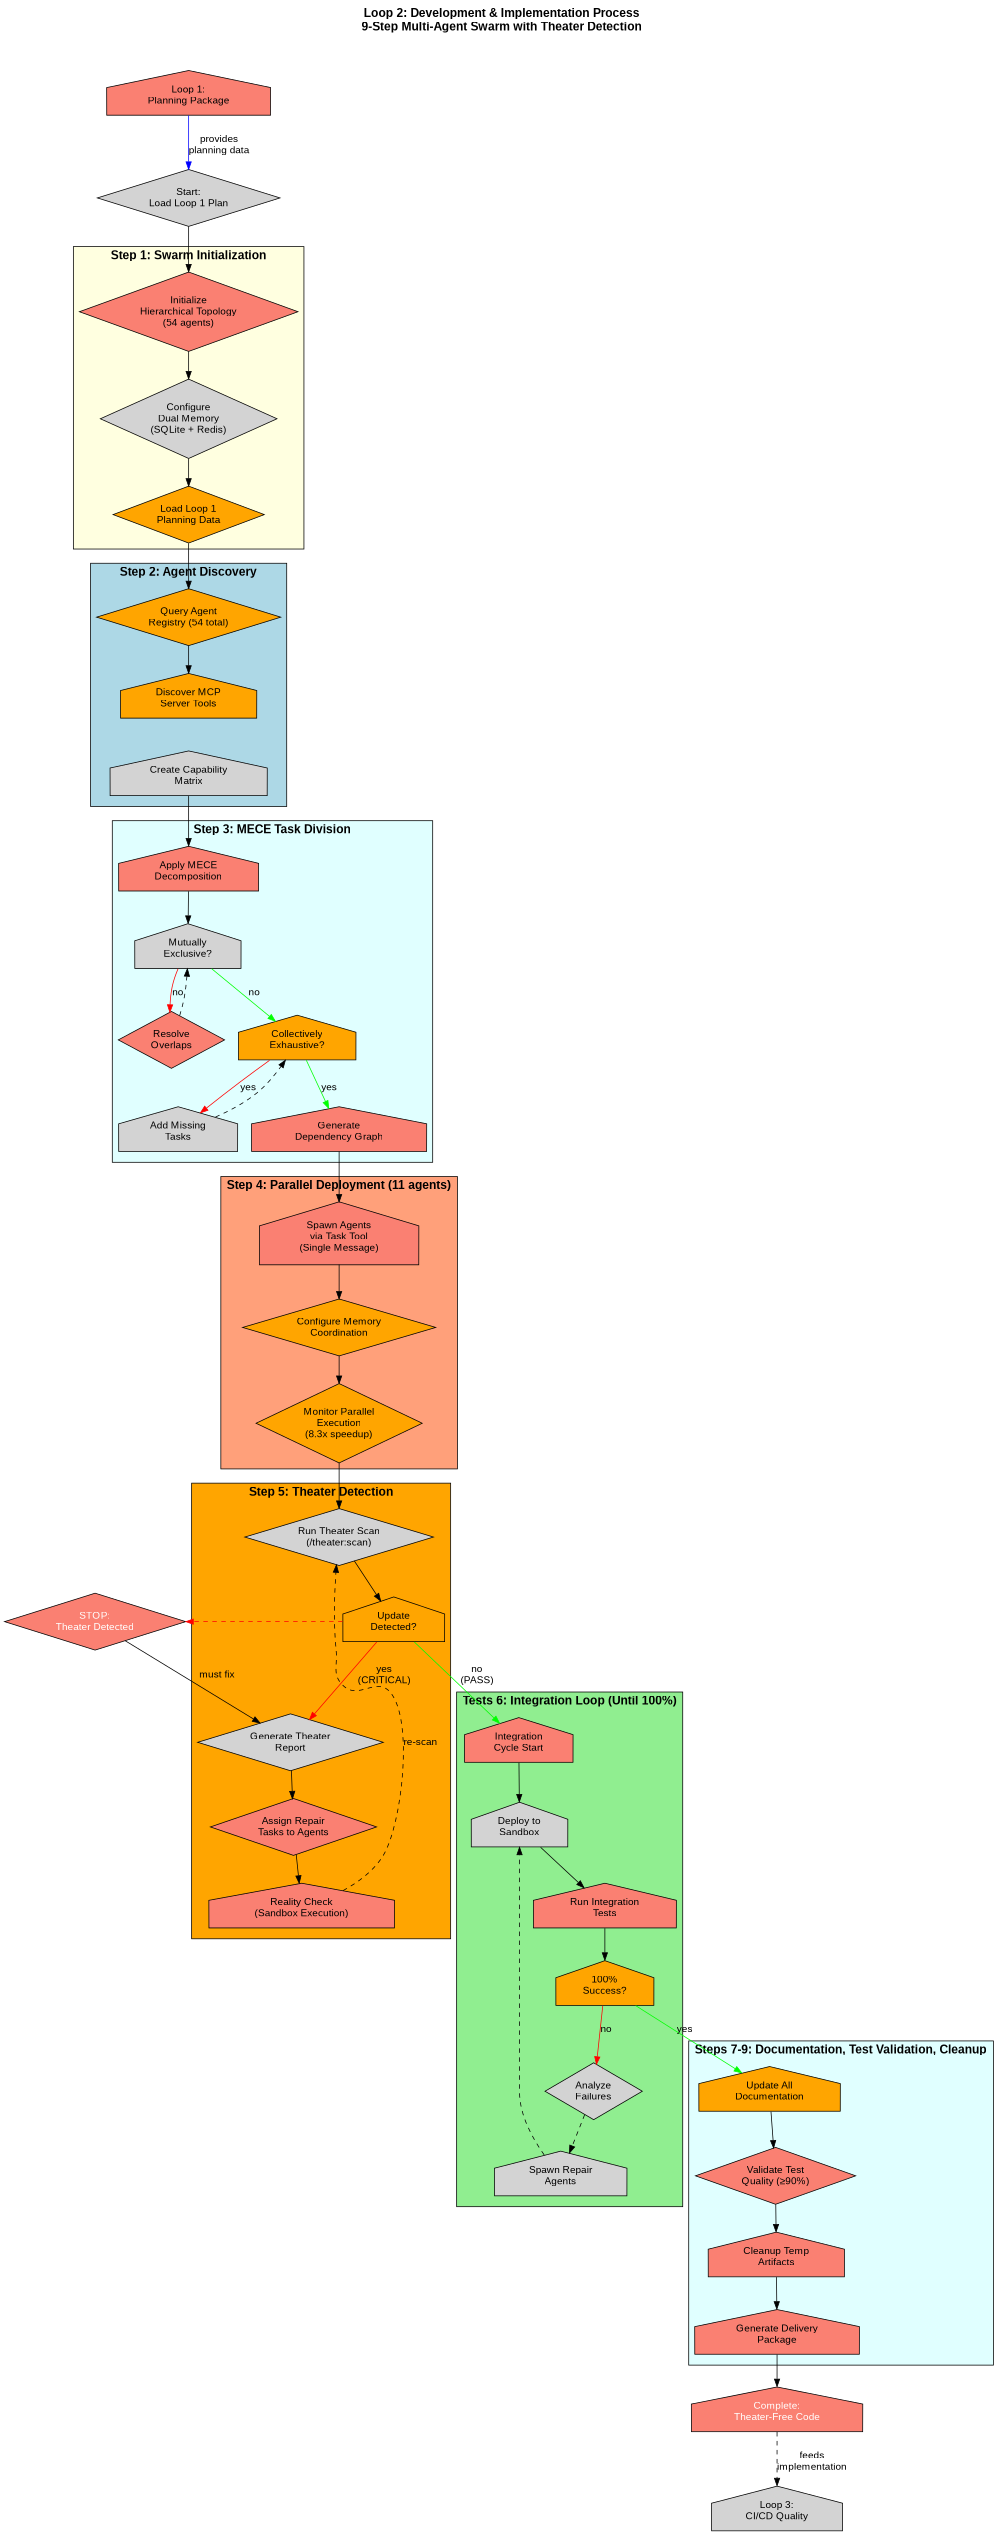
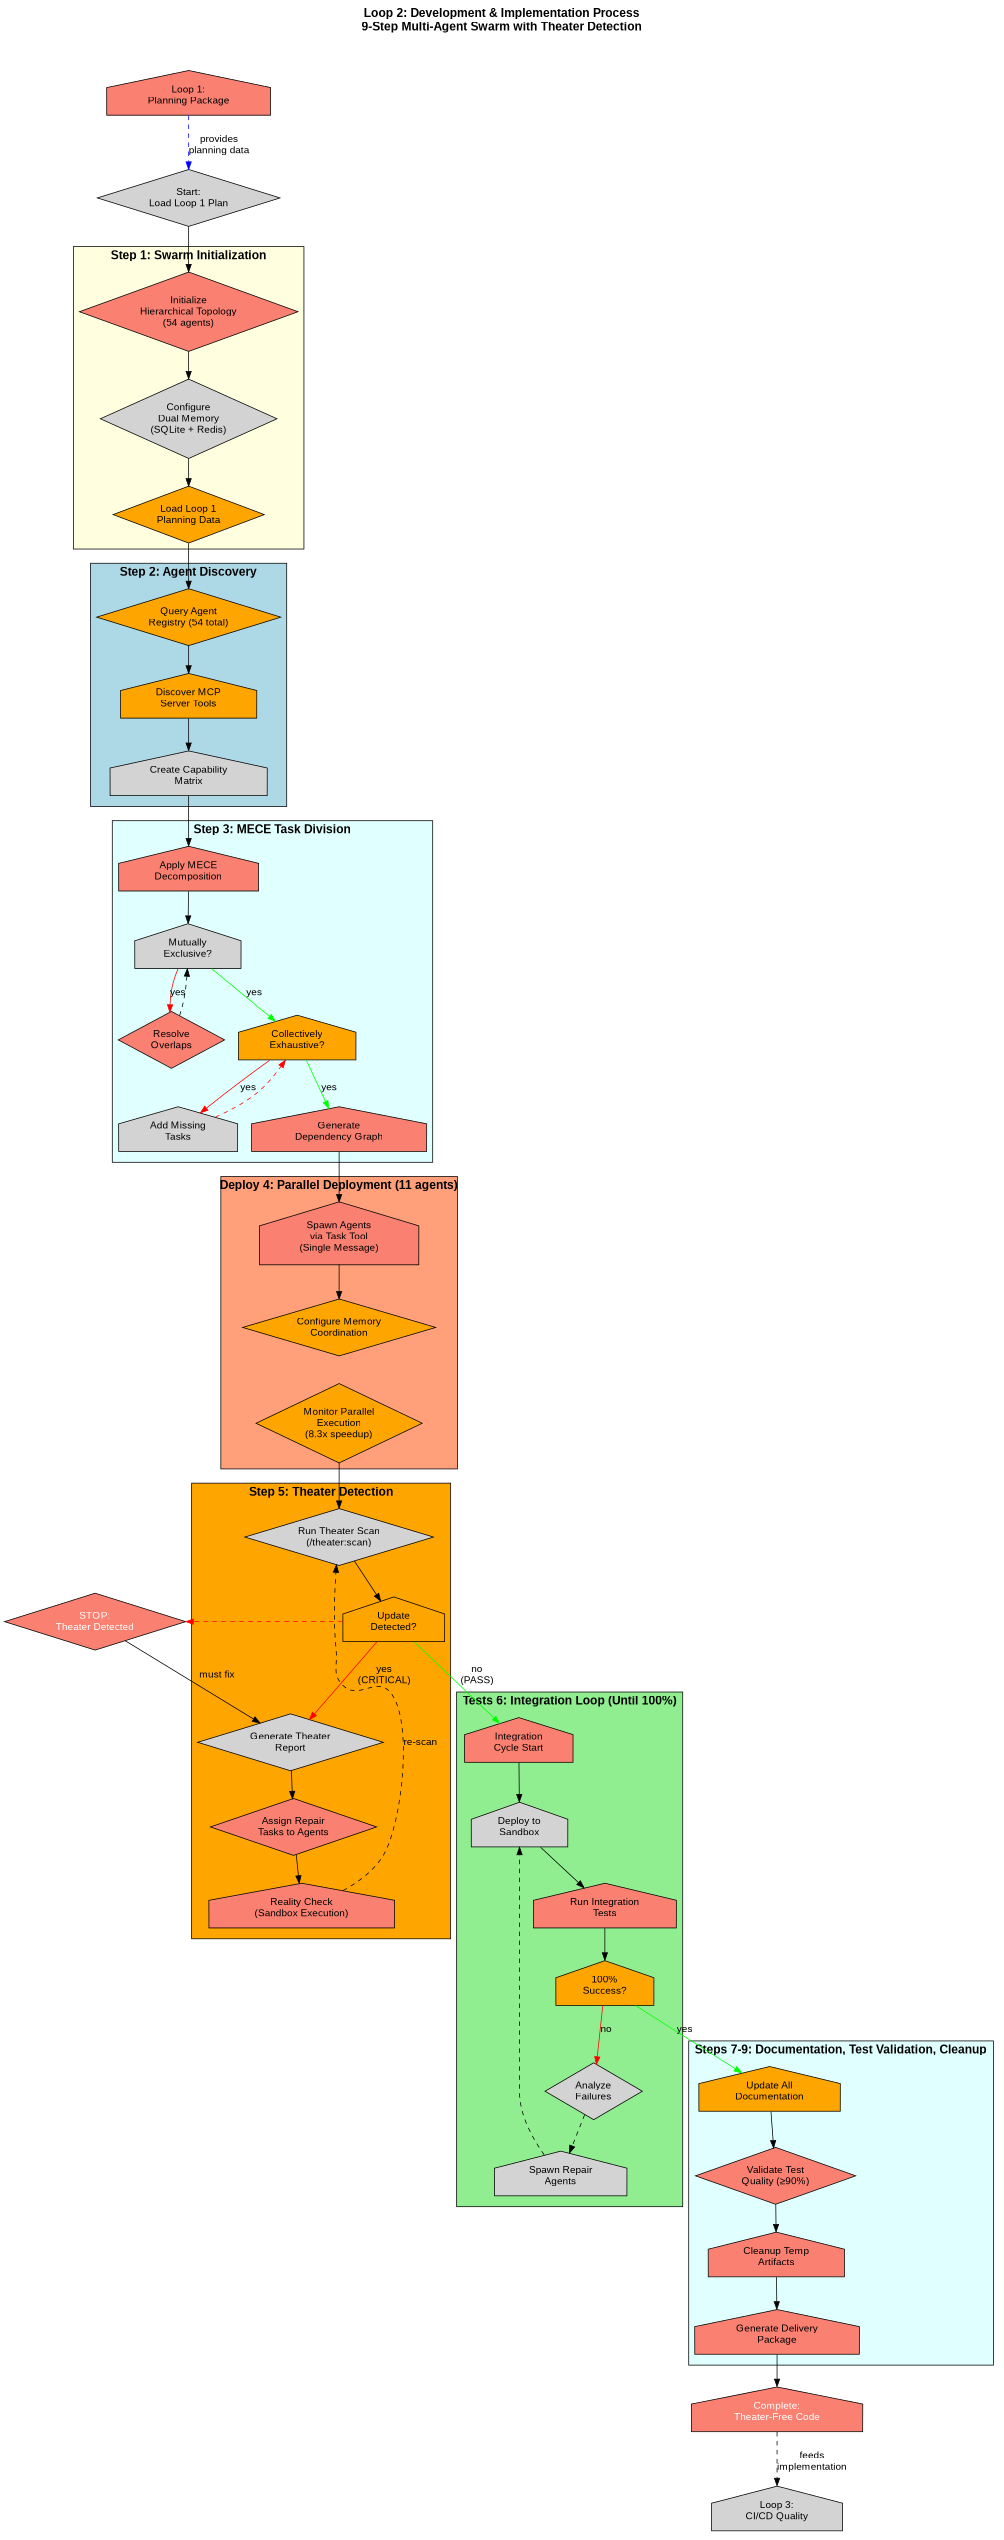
(189, 139) -> (189, 139)
none -> (189, 731)
(178, 992) -> (178, 992)
(255, 992) -> (255, 992)
(252, 1097) -> (252, 1097)
(339, 1186) -> (339, 1186)
(339, 1366) -> none
